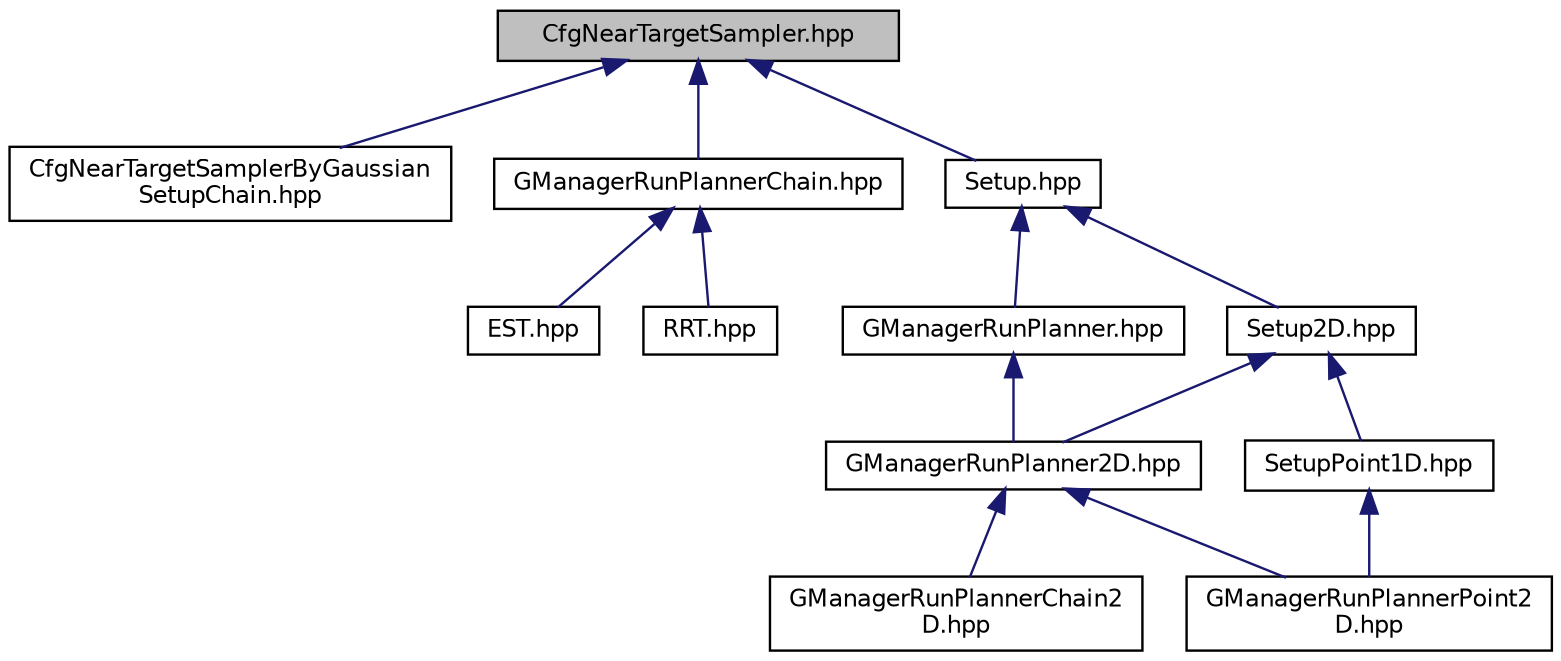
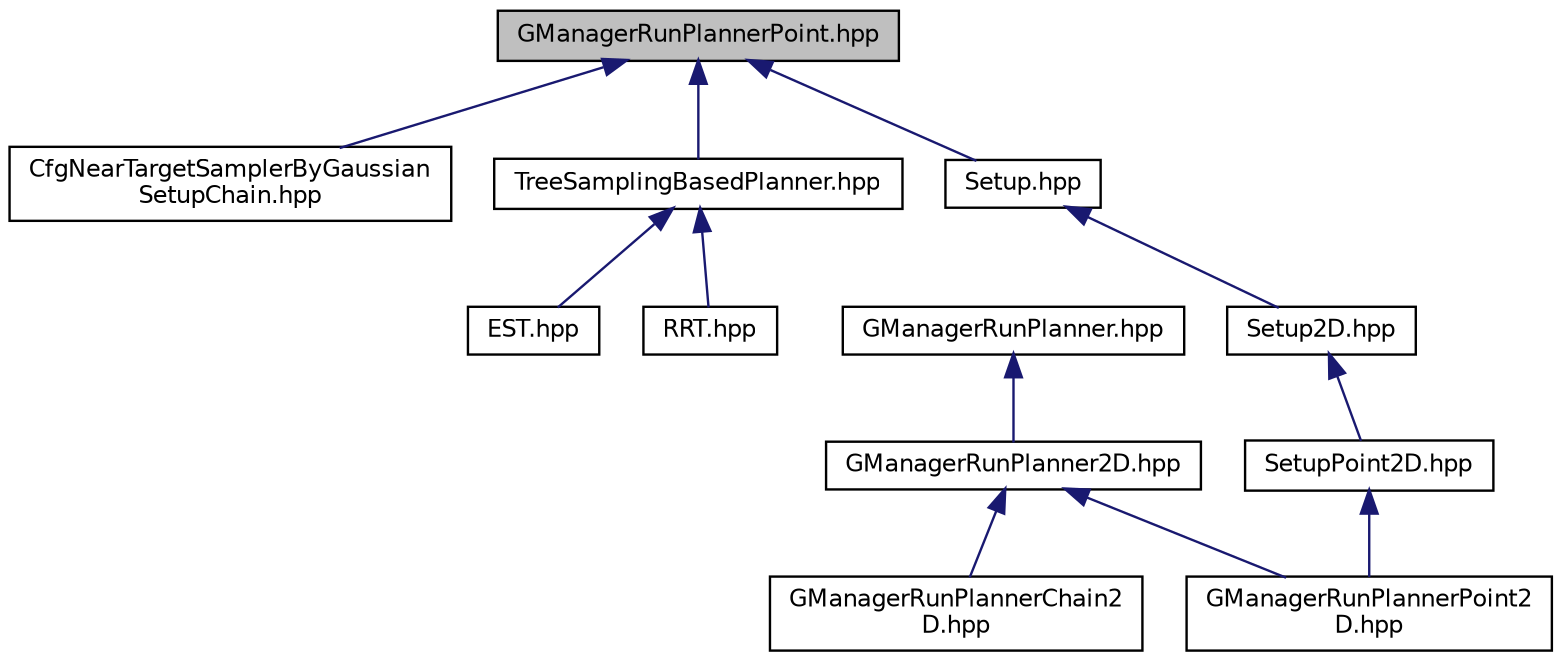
(698, 36) -> (698, 36)
(698, 184) -> (698, 184)
(1017, 269) -> none
(1157, 403) -> none
(1369, 466) -> (1369, 466)
